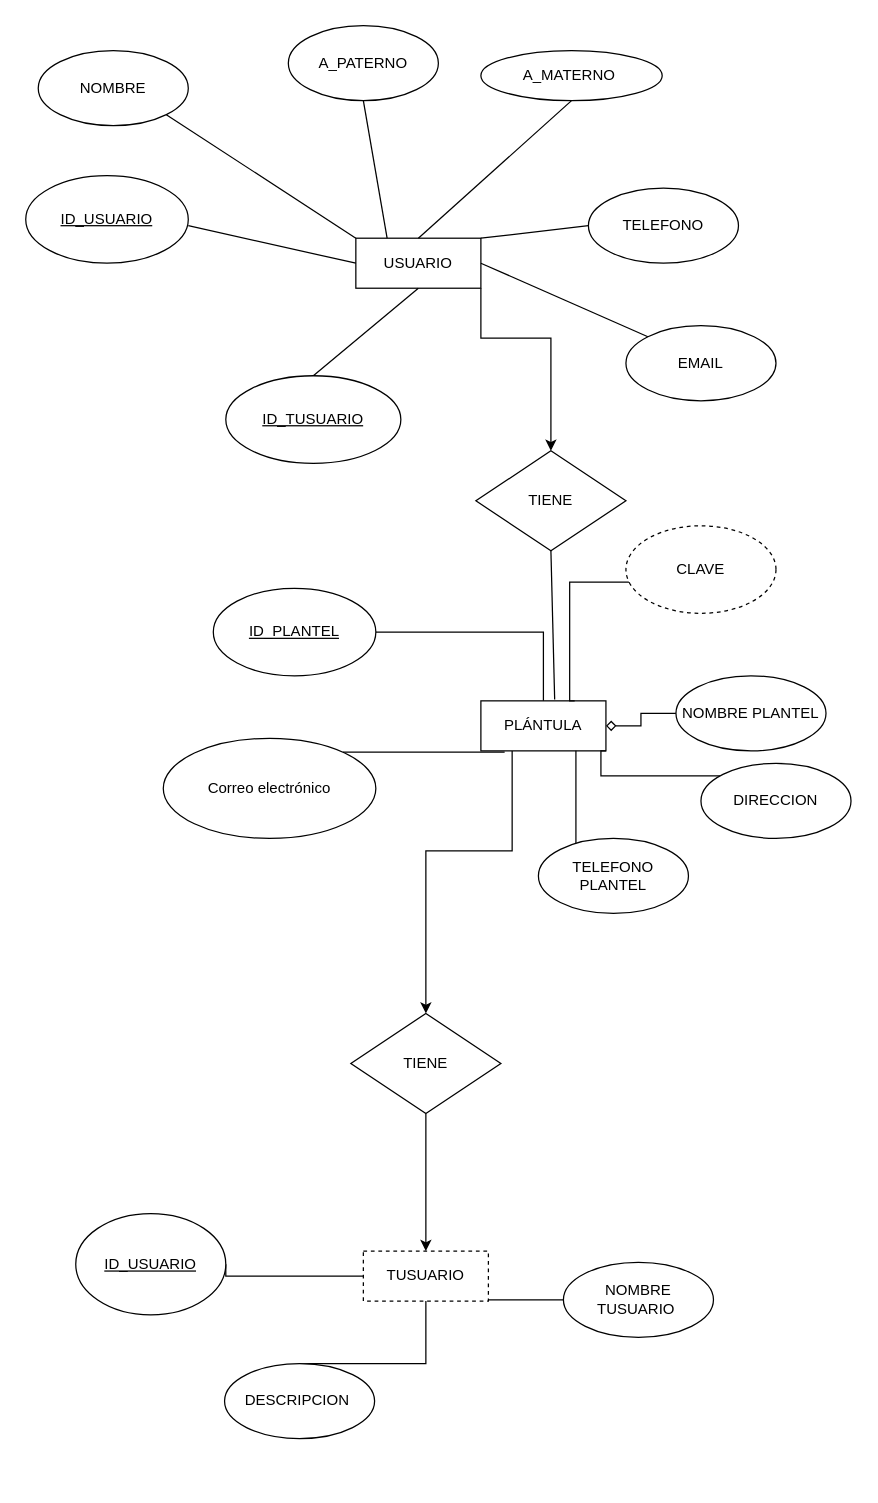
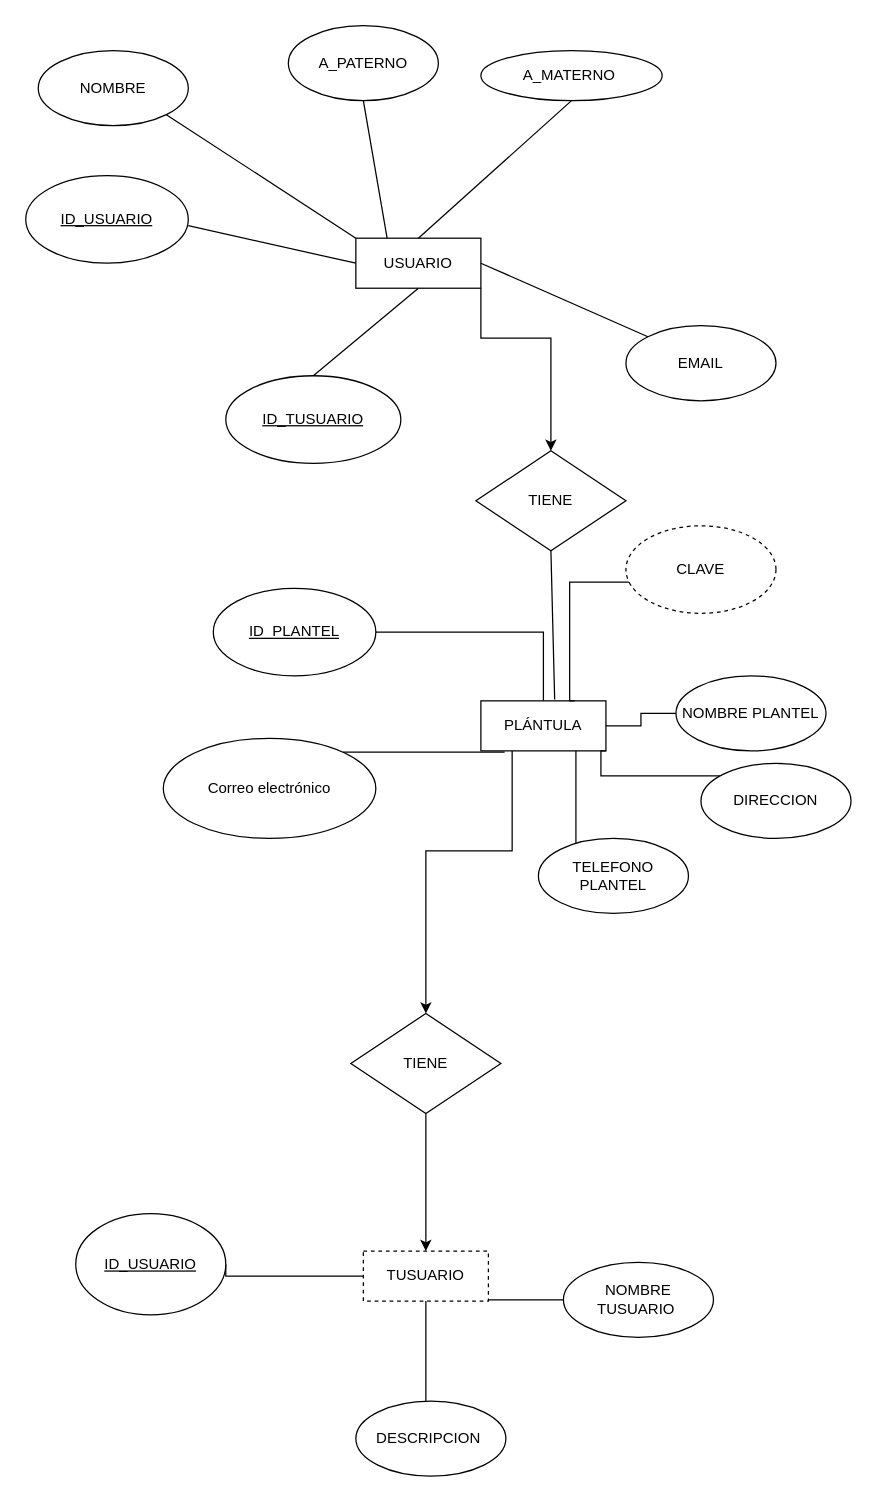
(663, 226) -> none
(534, 232) -> none
(616, 726) -> (611, 726)
(299, 1401) -> (431, 1438)
